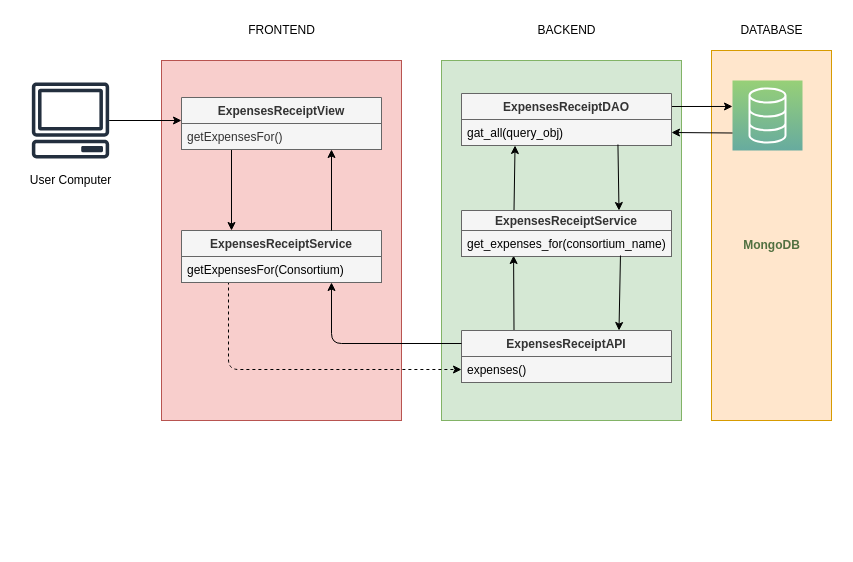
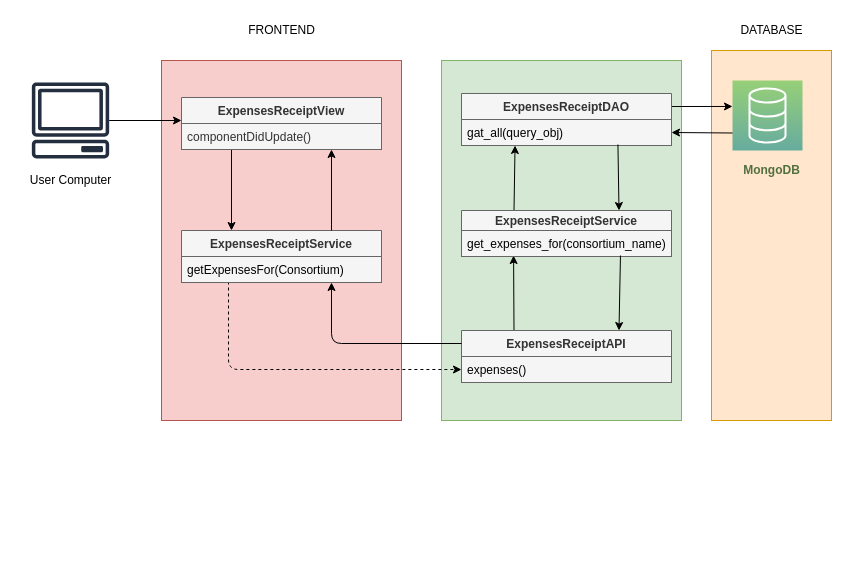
(567, 31) -> none
(241, 137) -> (253, 137)
(772, 246) -> (772, 171)
